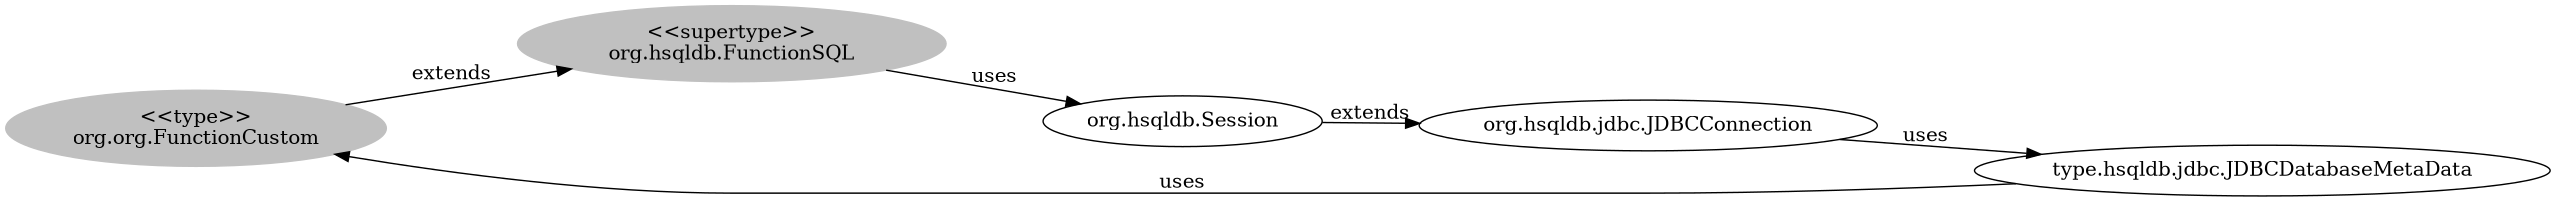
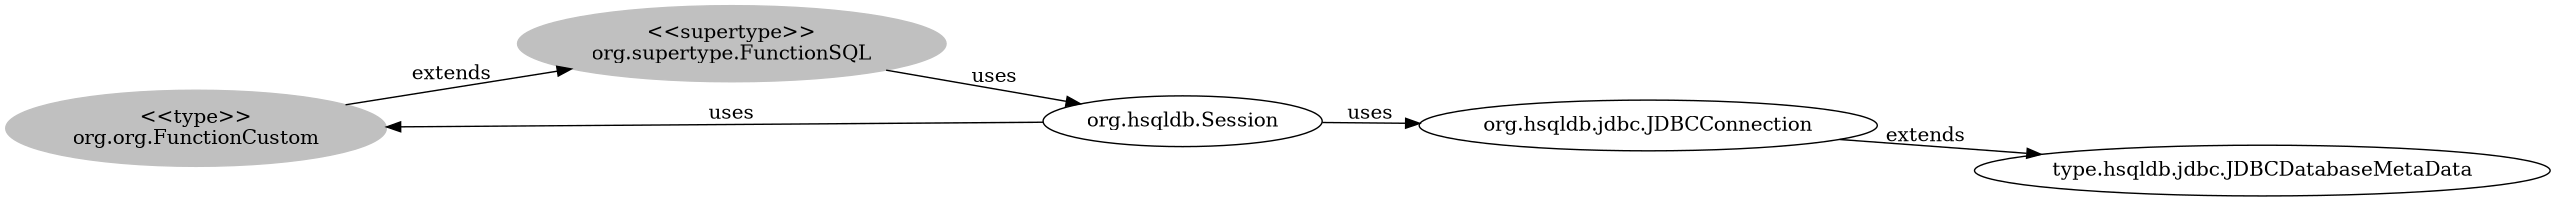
(732, 44) -> (732, 44)
(1371, 113) -> (1371, 113)
(1926, 136) -> (1926, 136)
(1181, 193) -> (722, 125)
